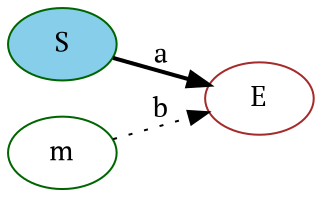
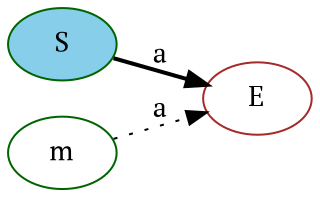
(161, 110) -> (160, 110)
